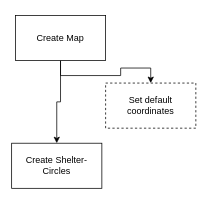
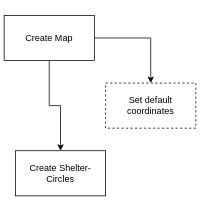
(60, 38) -> (49, 38)
(57, 165) -> (60, 173)
